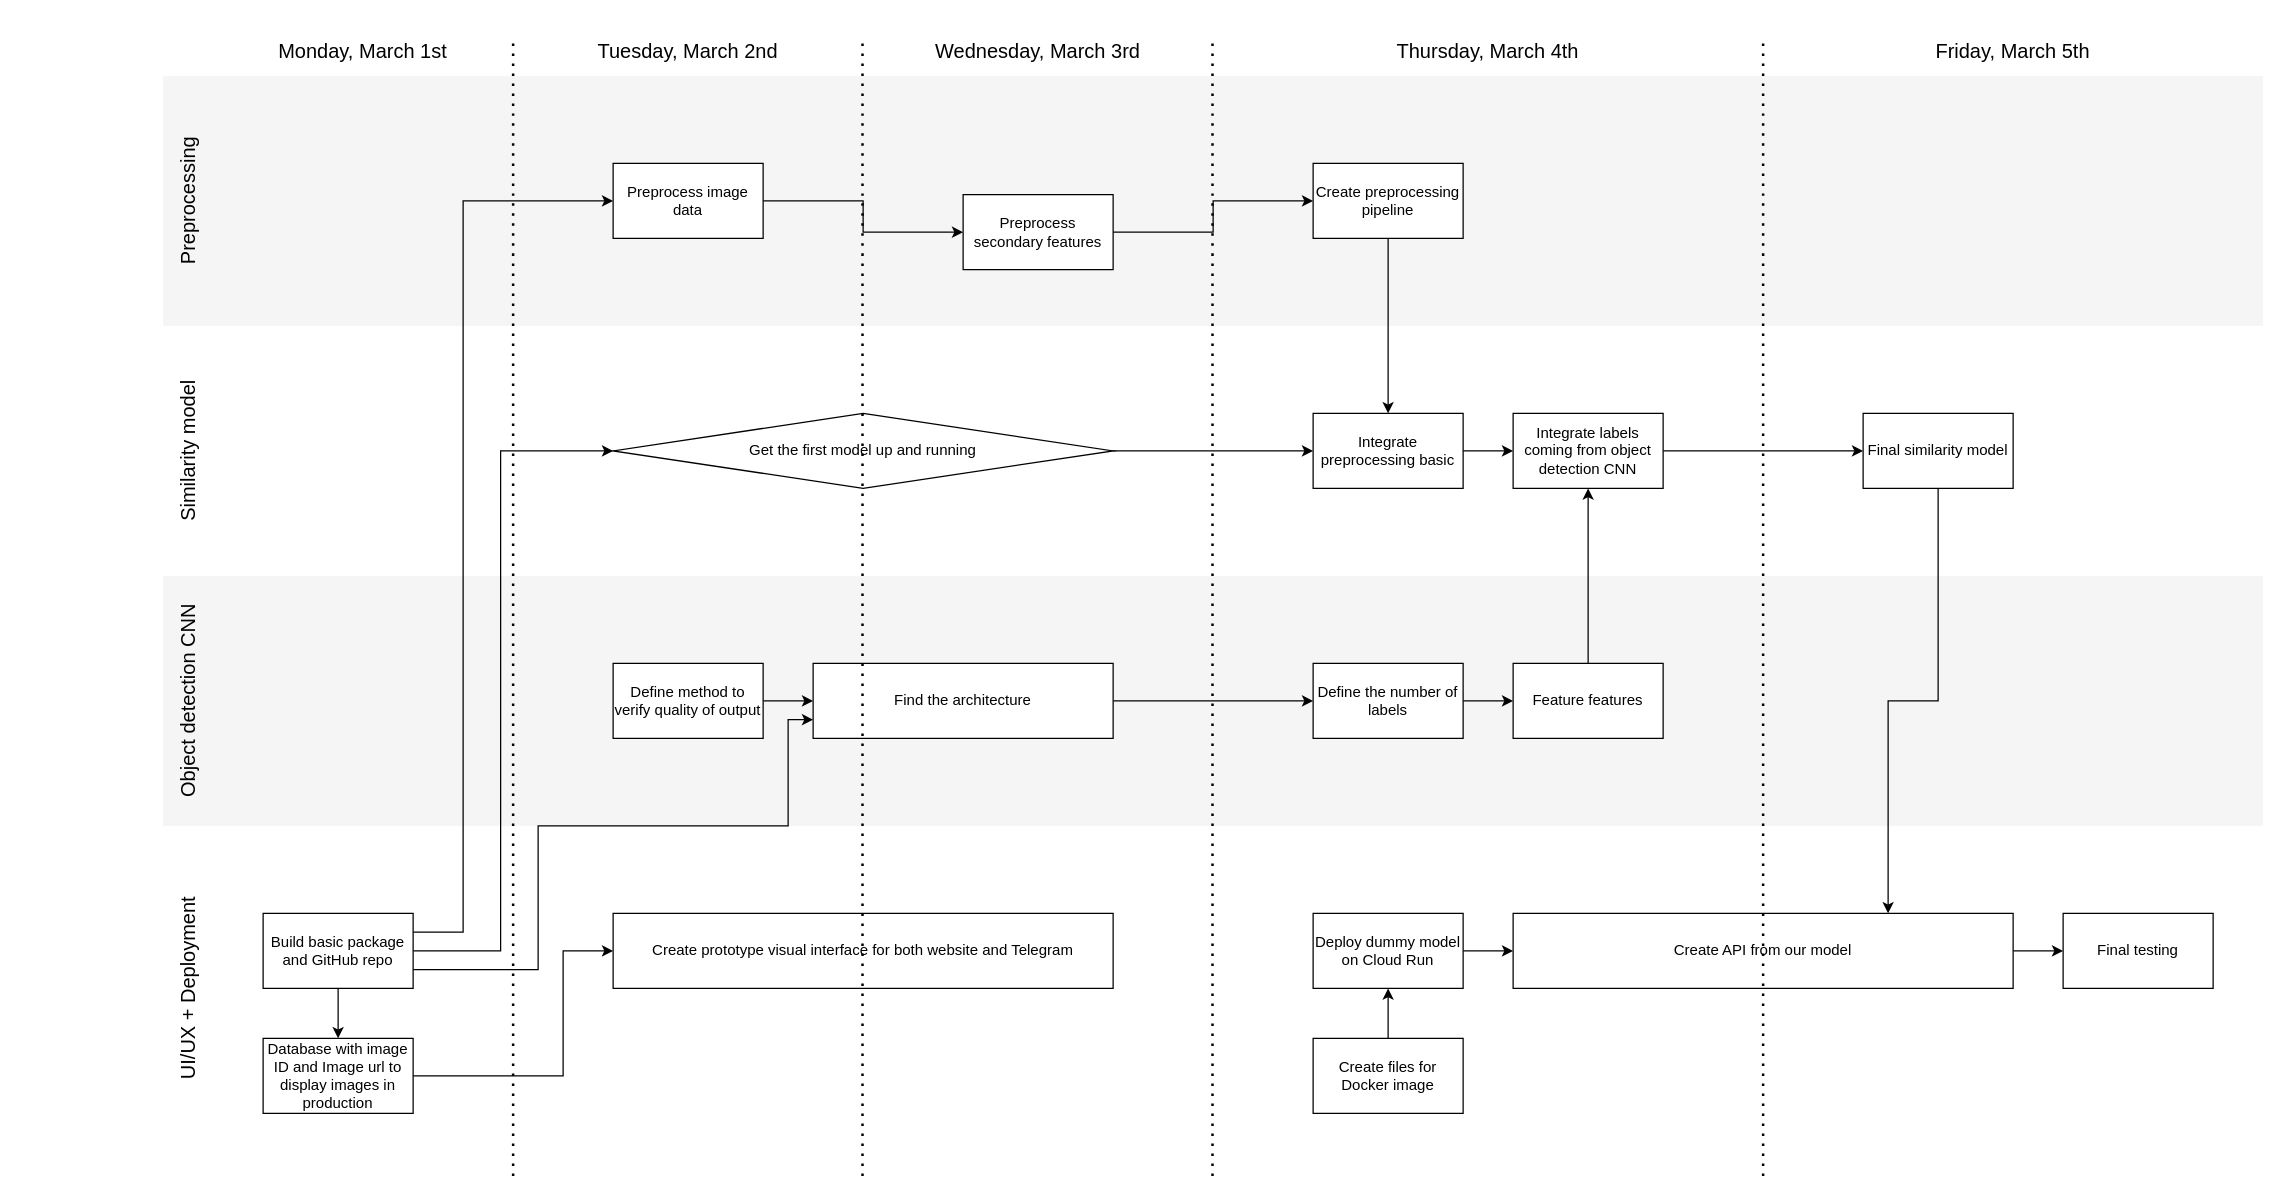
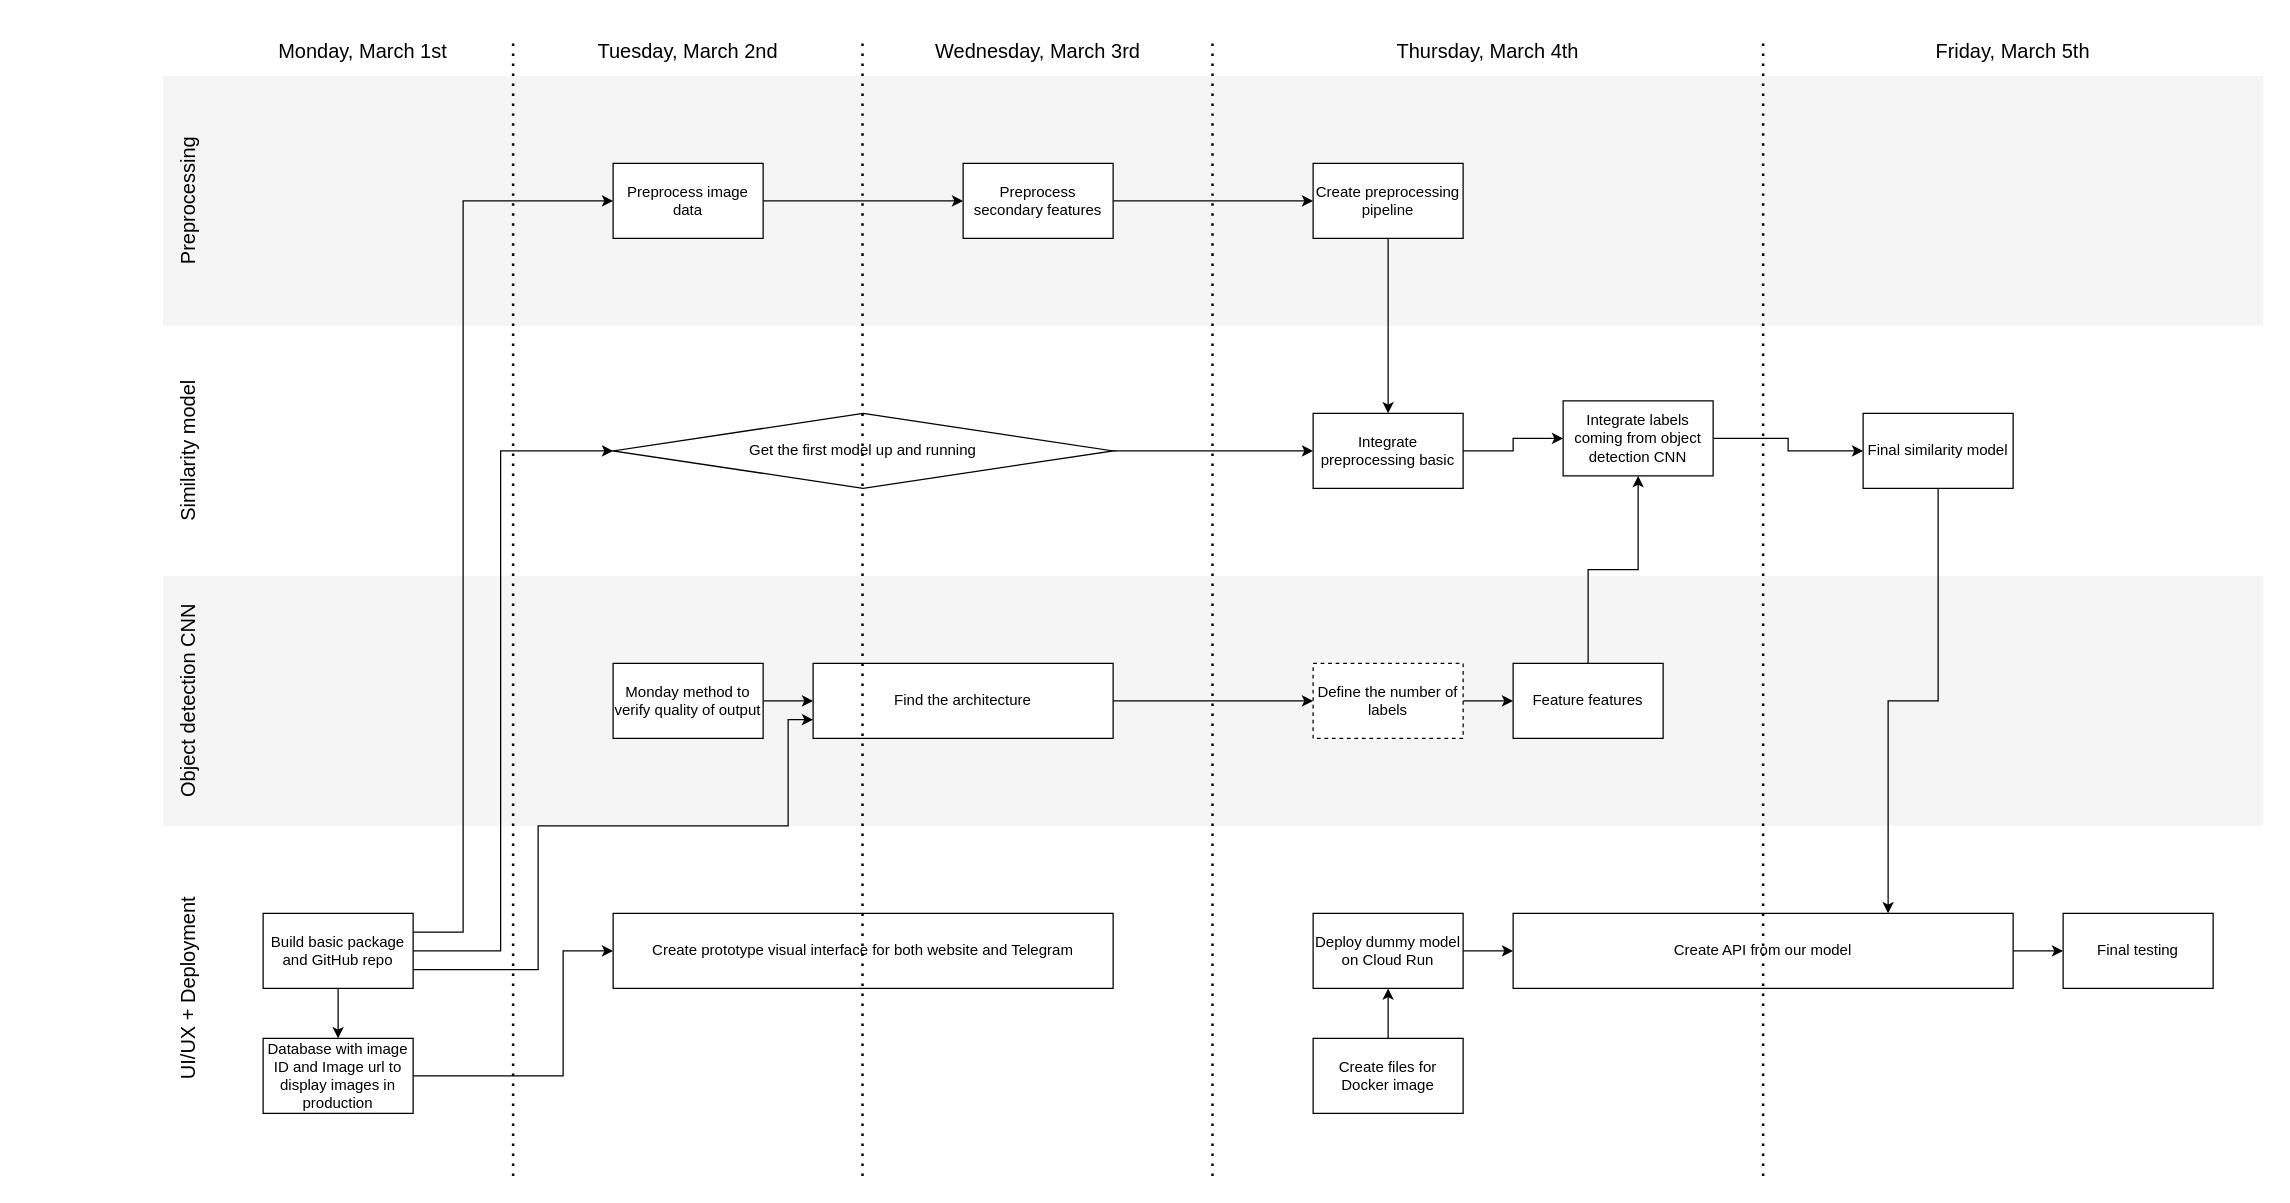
(1038, 232) -> (1038, 201)
(1588, 451) -> (1638, 438)
(688, 701) -> (688, 701)
(1388, 701) -> (1388, 701)
